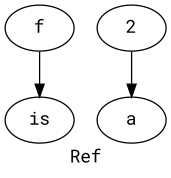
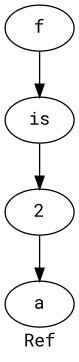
none -> (40, 160)
